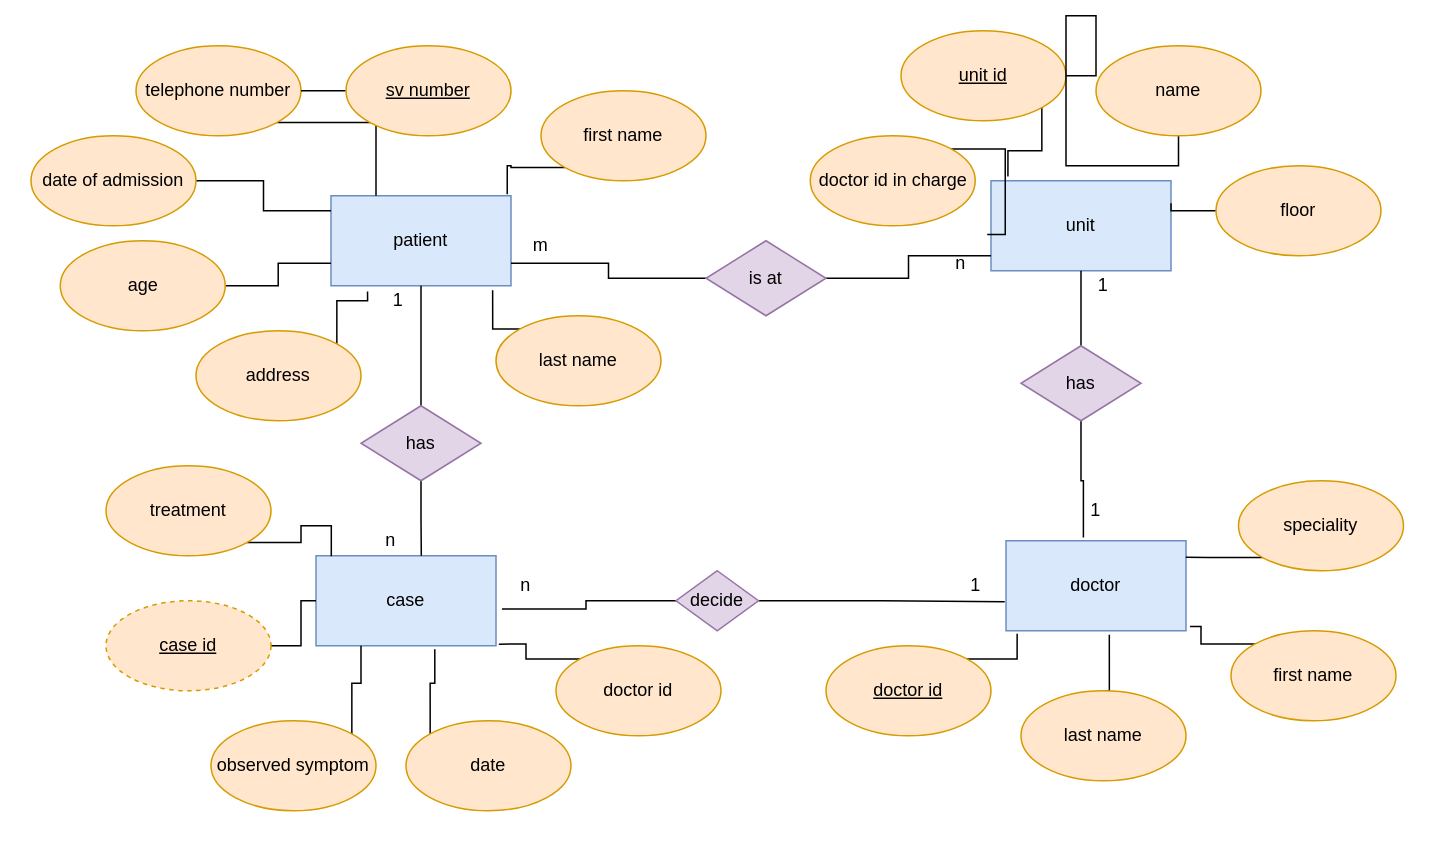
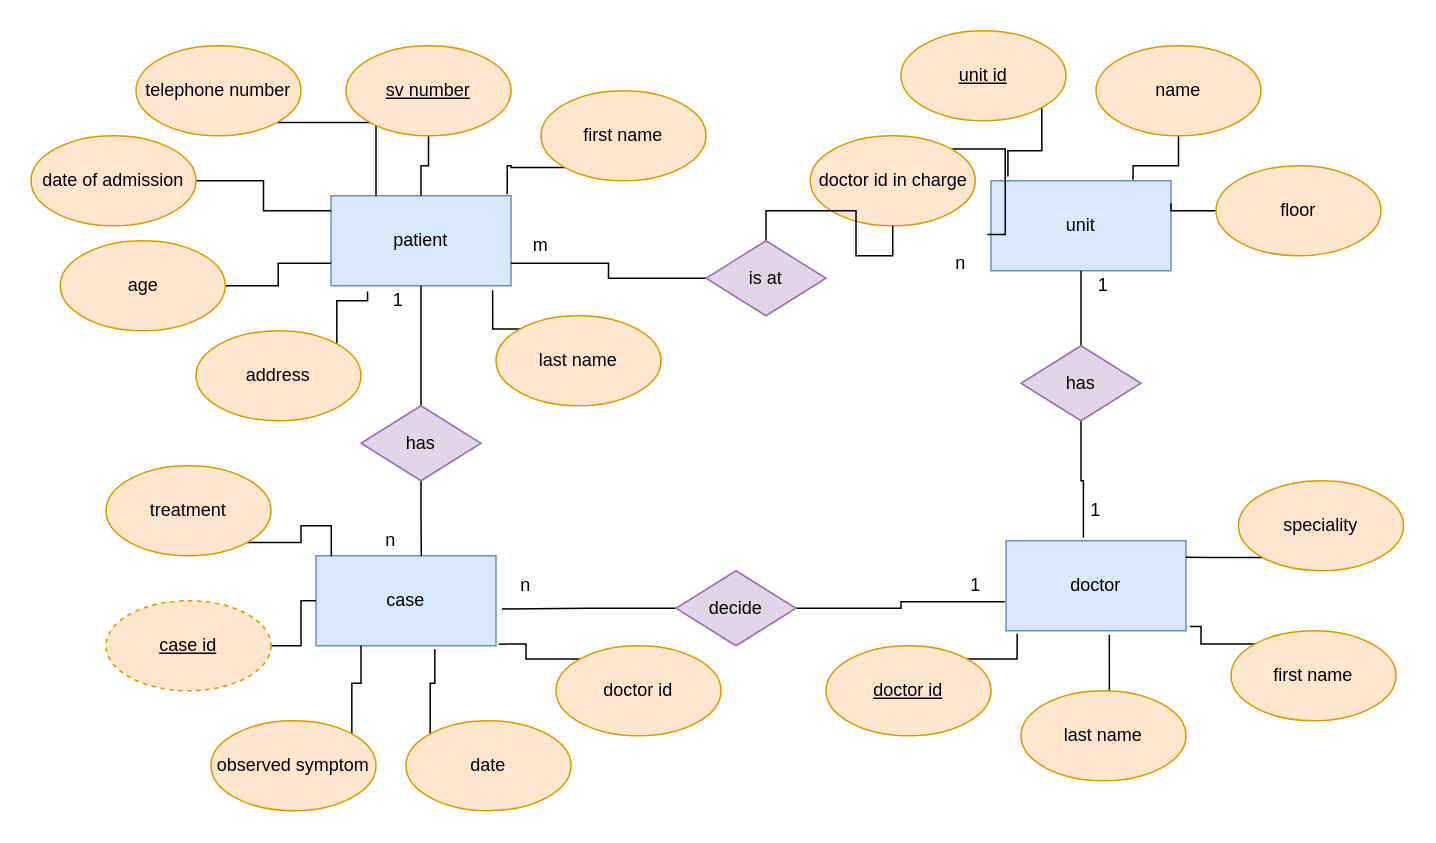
(1066, 66) -> (1133, 171)
(323, 91) -> (425, 166)
(908, 267) -> (851, 211)
(717, 601) -> (736, 608)
